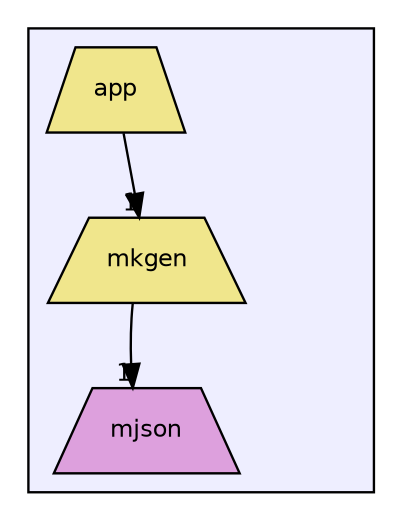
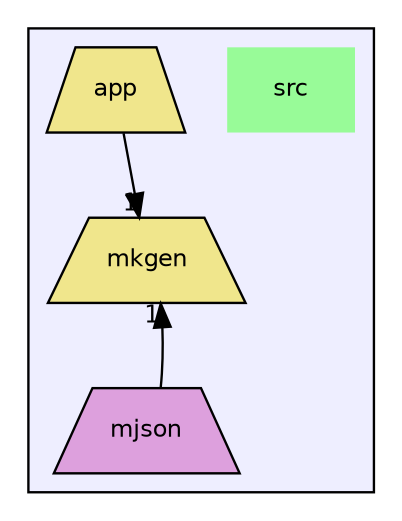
none -> (291, 90)
(131, 334) -> (163, 358)
